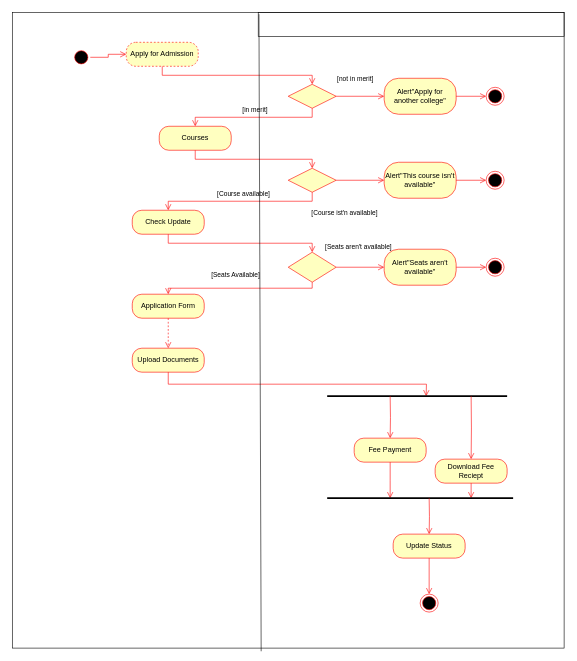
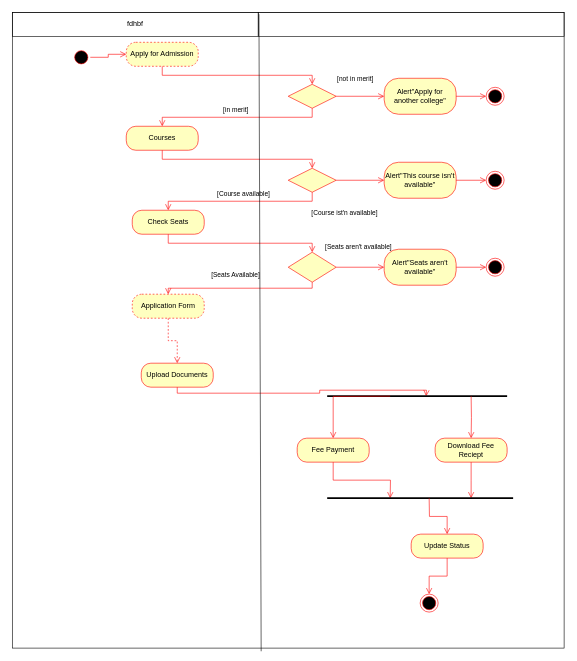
none -> (135, 24)
(195, 138) -> (162, 138)
(168, 222) -> (168, 222)
(168, 306) -> (168, 306)
(168, 360) -> (177, 375)
(390, 450) -> (333, 450)
(471, 471) -> (471, 450)
(429, 546) -> (447, 546)
